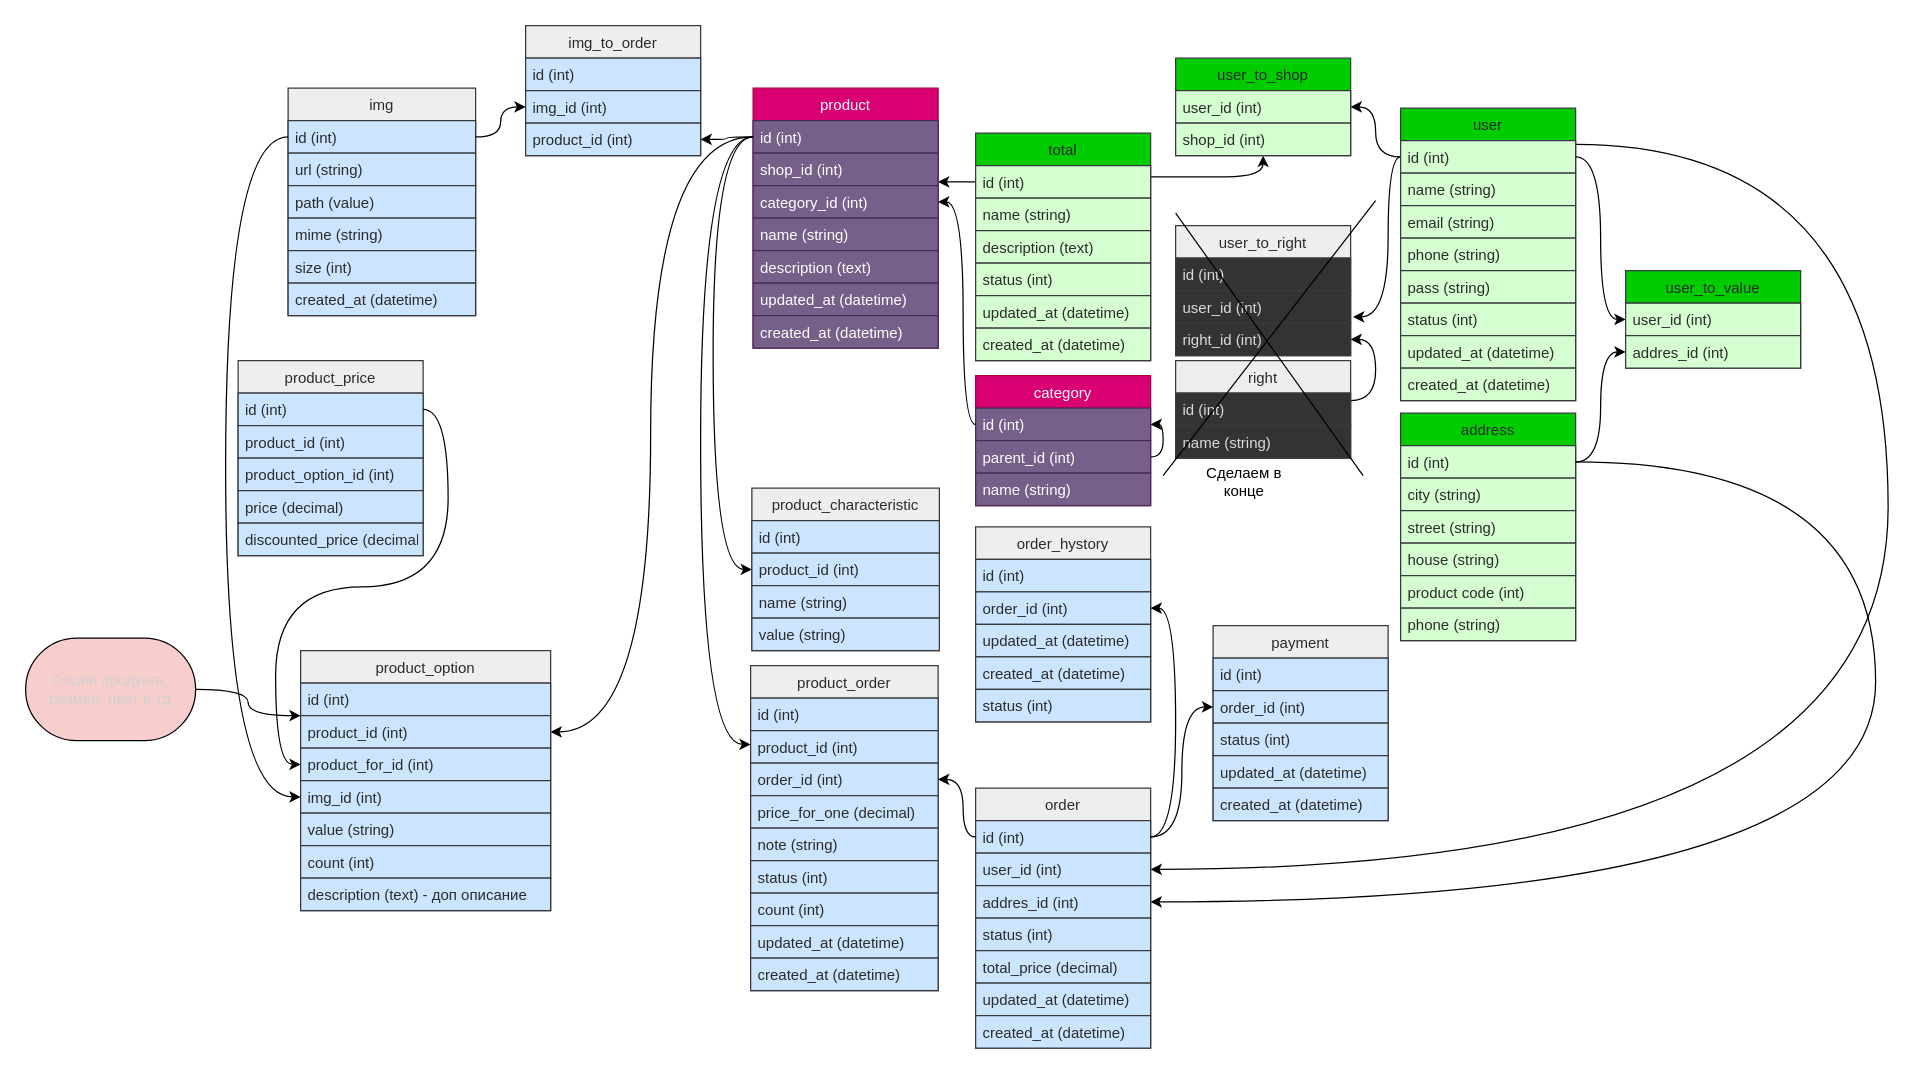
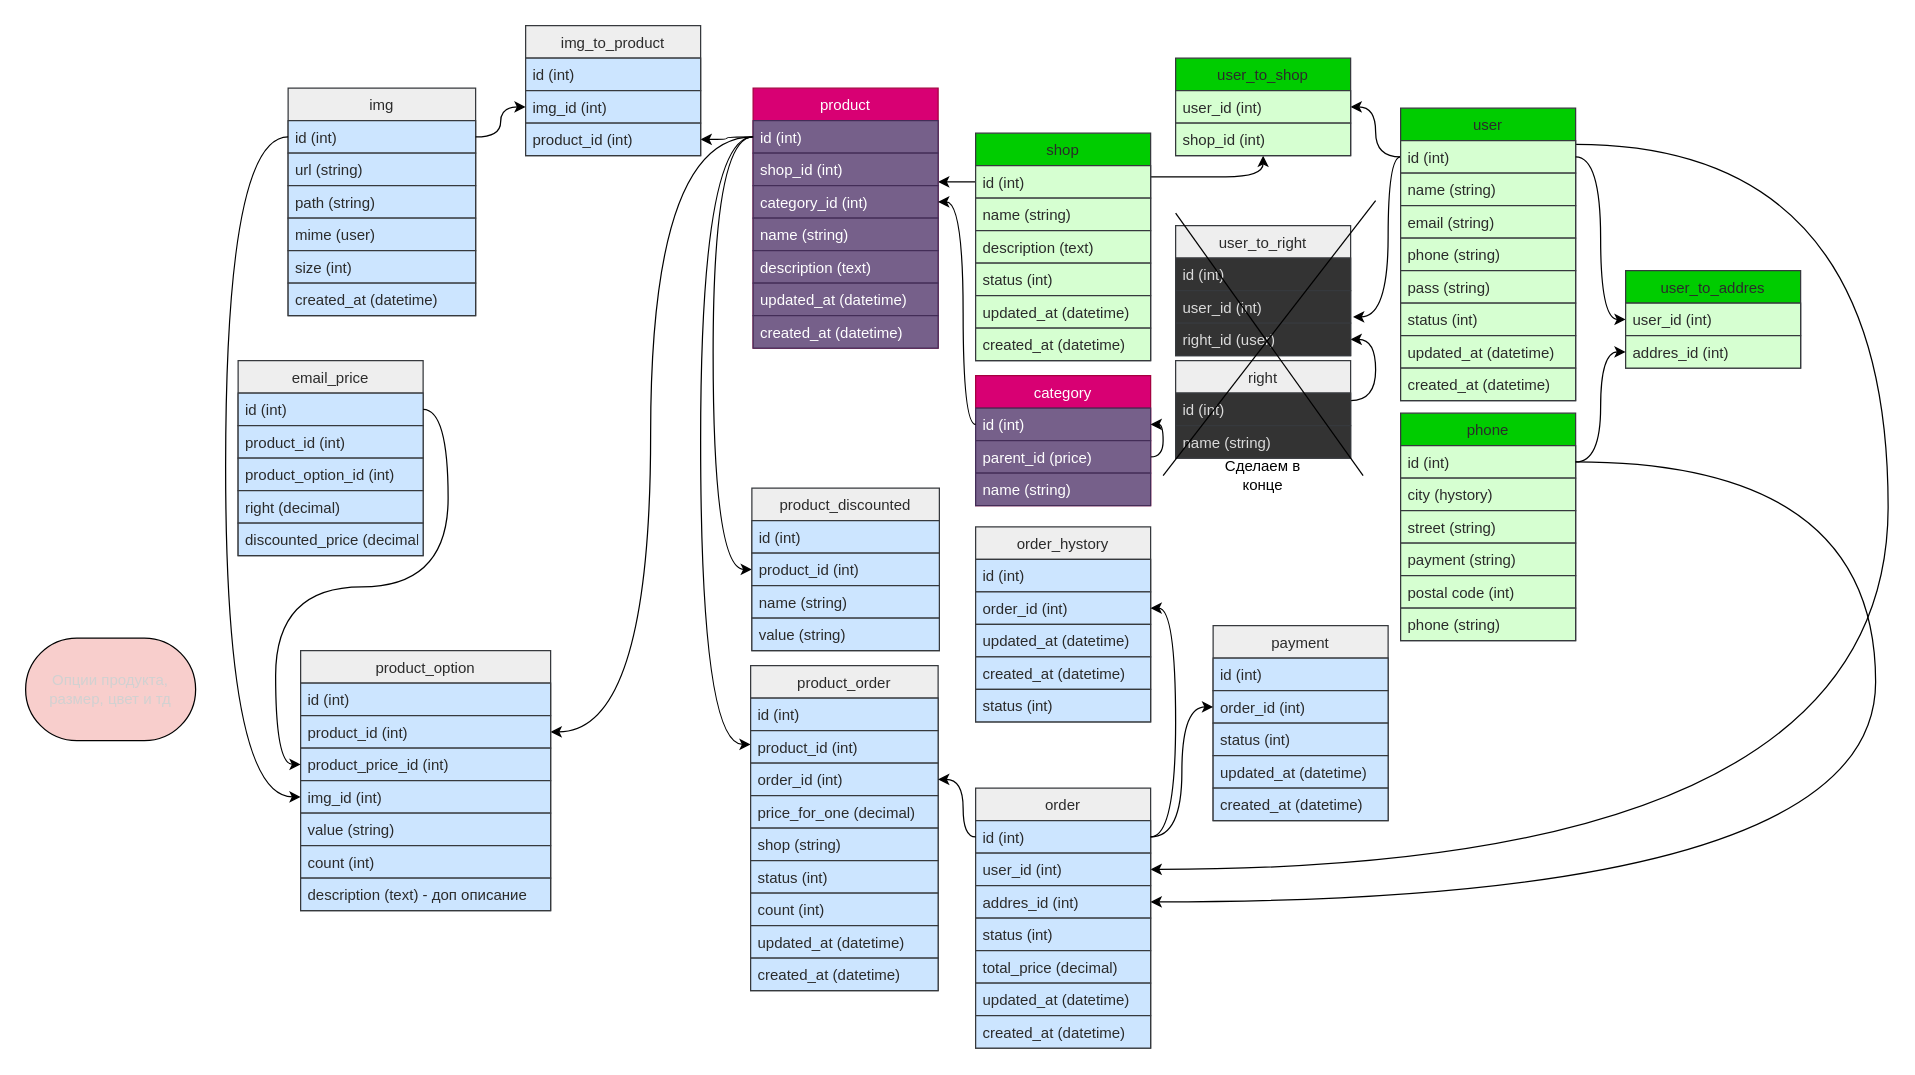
(613, 43) -> (613, 43)
(1063, 150) -> (1063, 150)
(342, 203) -> (346, 203)
(344, 235) -> (337, 235)
(1713, 288) -> (1713, 288)
(1234, 340) -> (1240, 340)
(330, 378) -> (330, 378)
(1488, 430) -> (1488, 430)
(1040, 458) -> (1048, 458)
(1244, 482) -> (1263, 476)
(1456, 495) -> (1462, 495)
(845, 505) -> (845, 505)
(300, 508) -> (300, 508)
(1462, 560) -> (1471, 560)
(1477, 593) -> (1471, 593)
(247, 699) -> none
(386, 765) -> (392, 765)
(808, 845) -> (808, 845)
